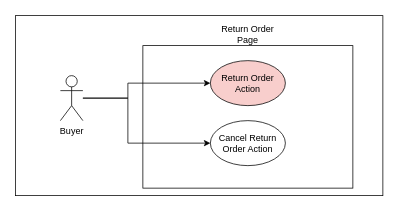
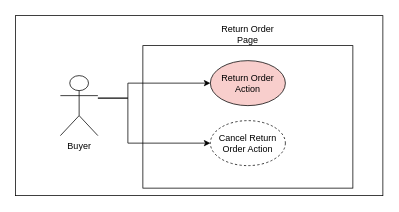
(72, 98) -> (79, 105)
(248, 143) -> (248, 143)
